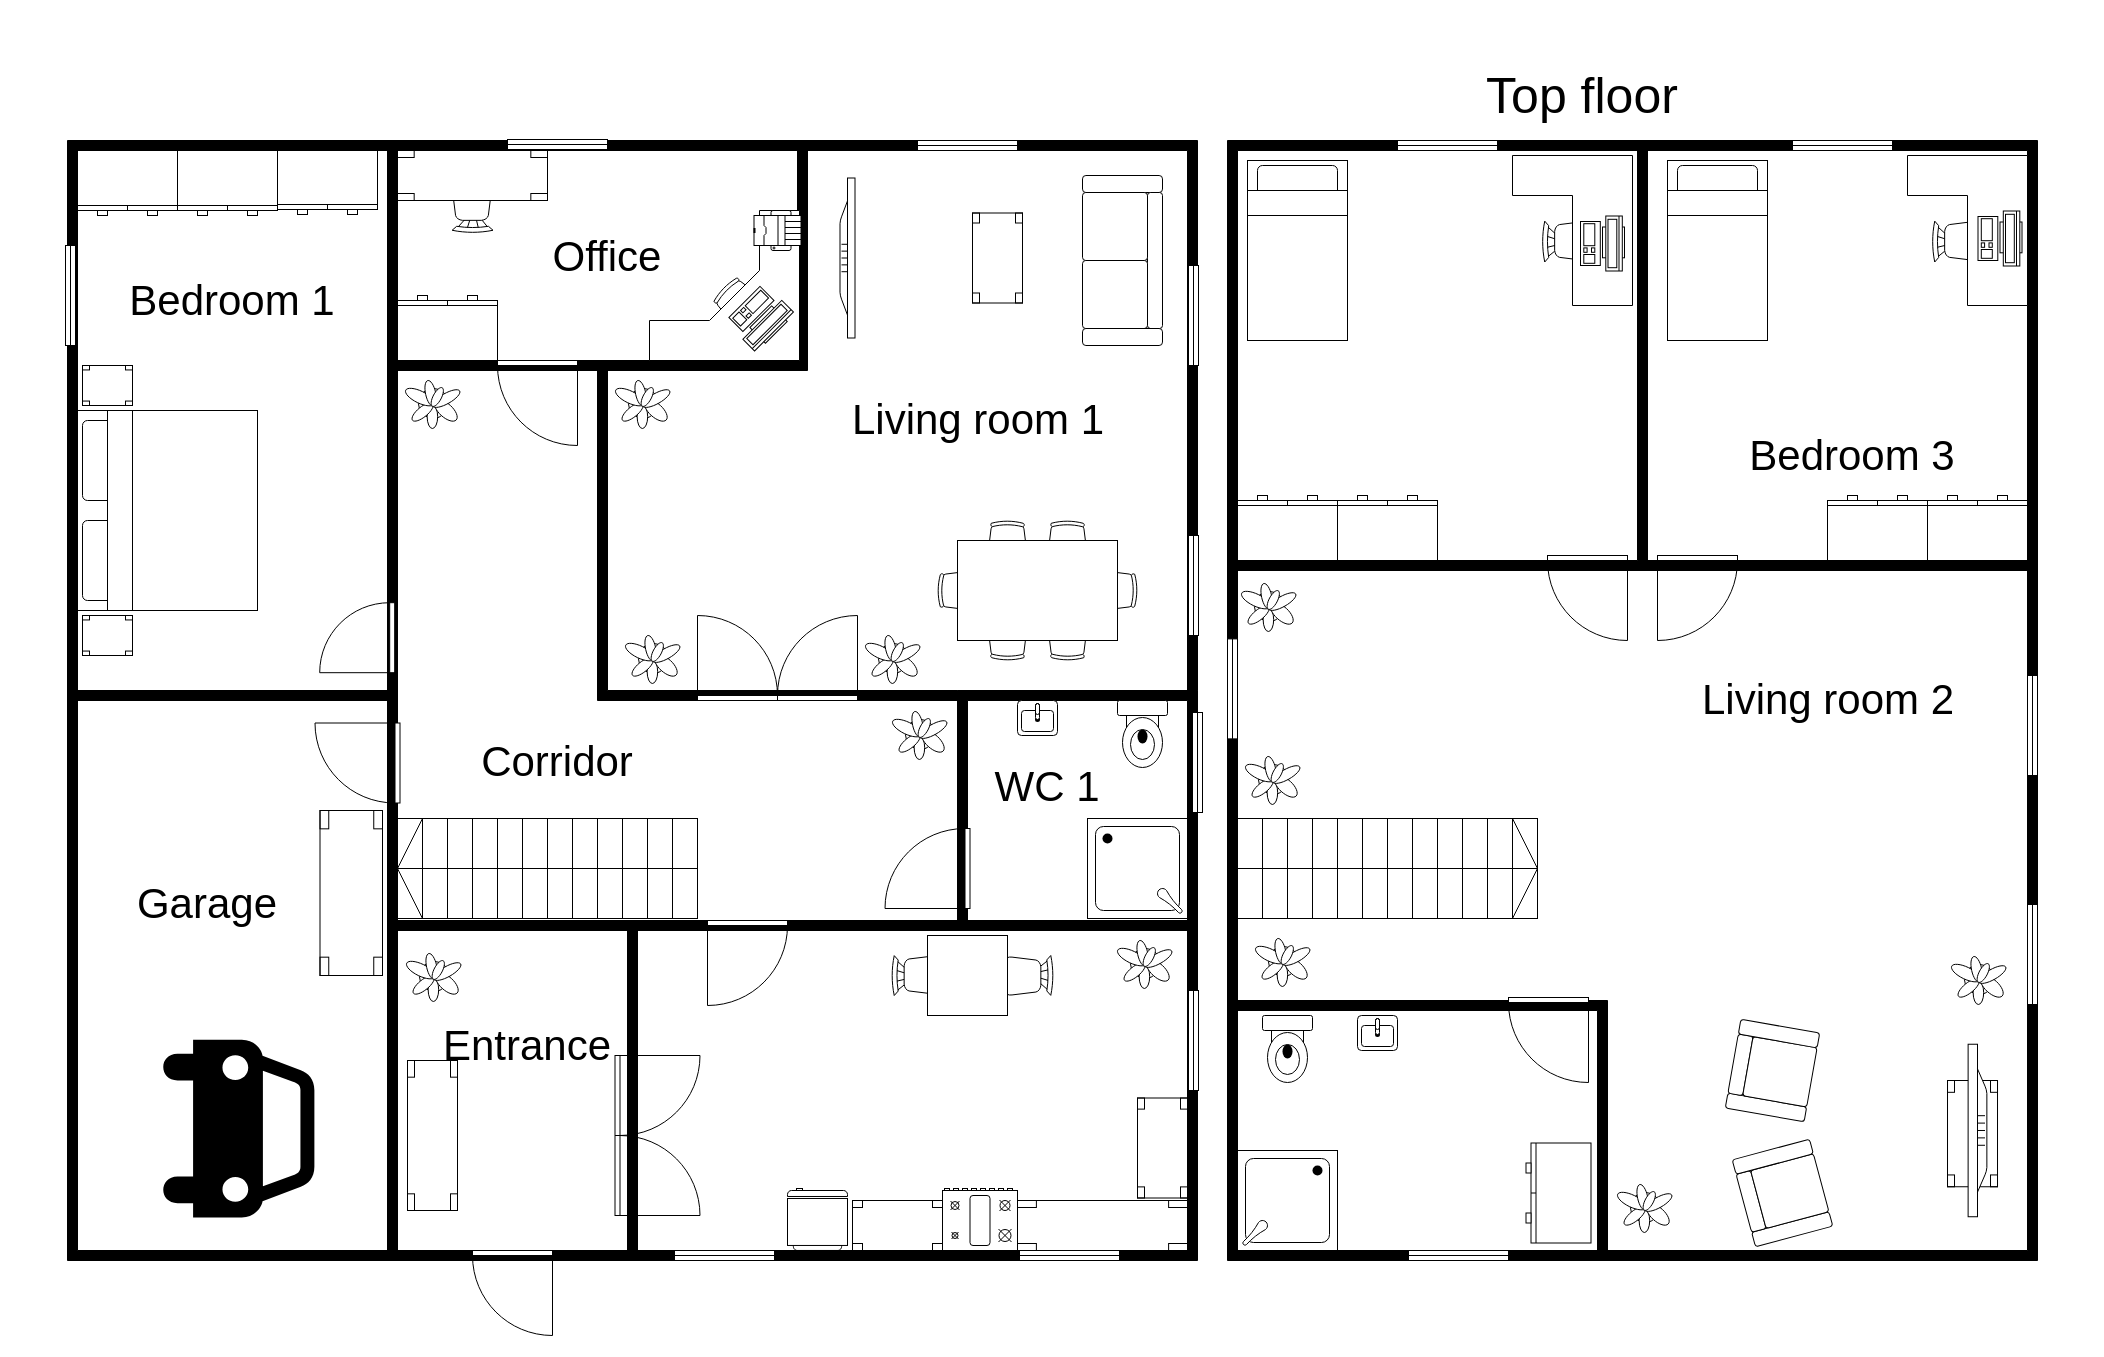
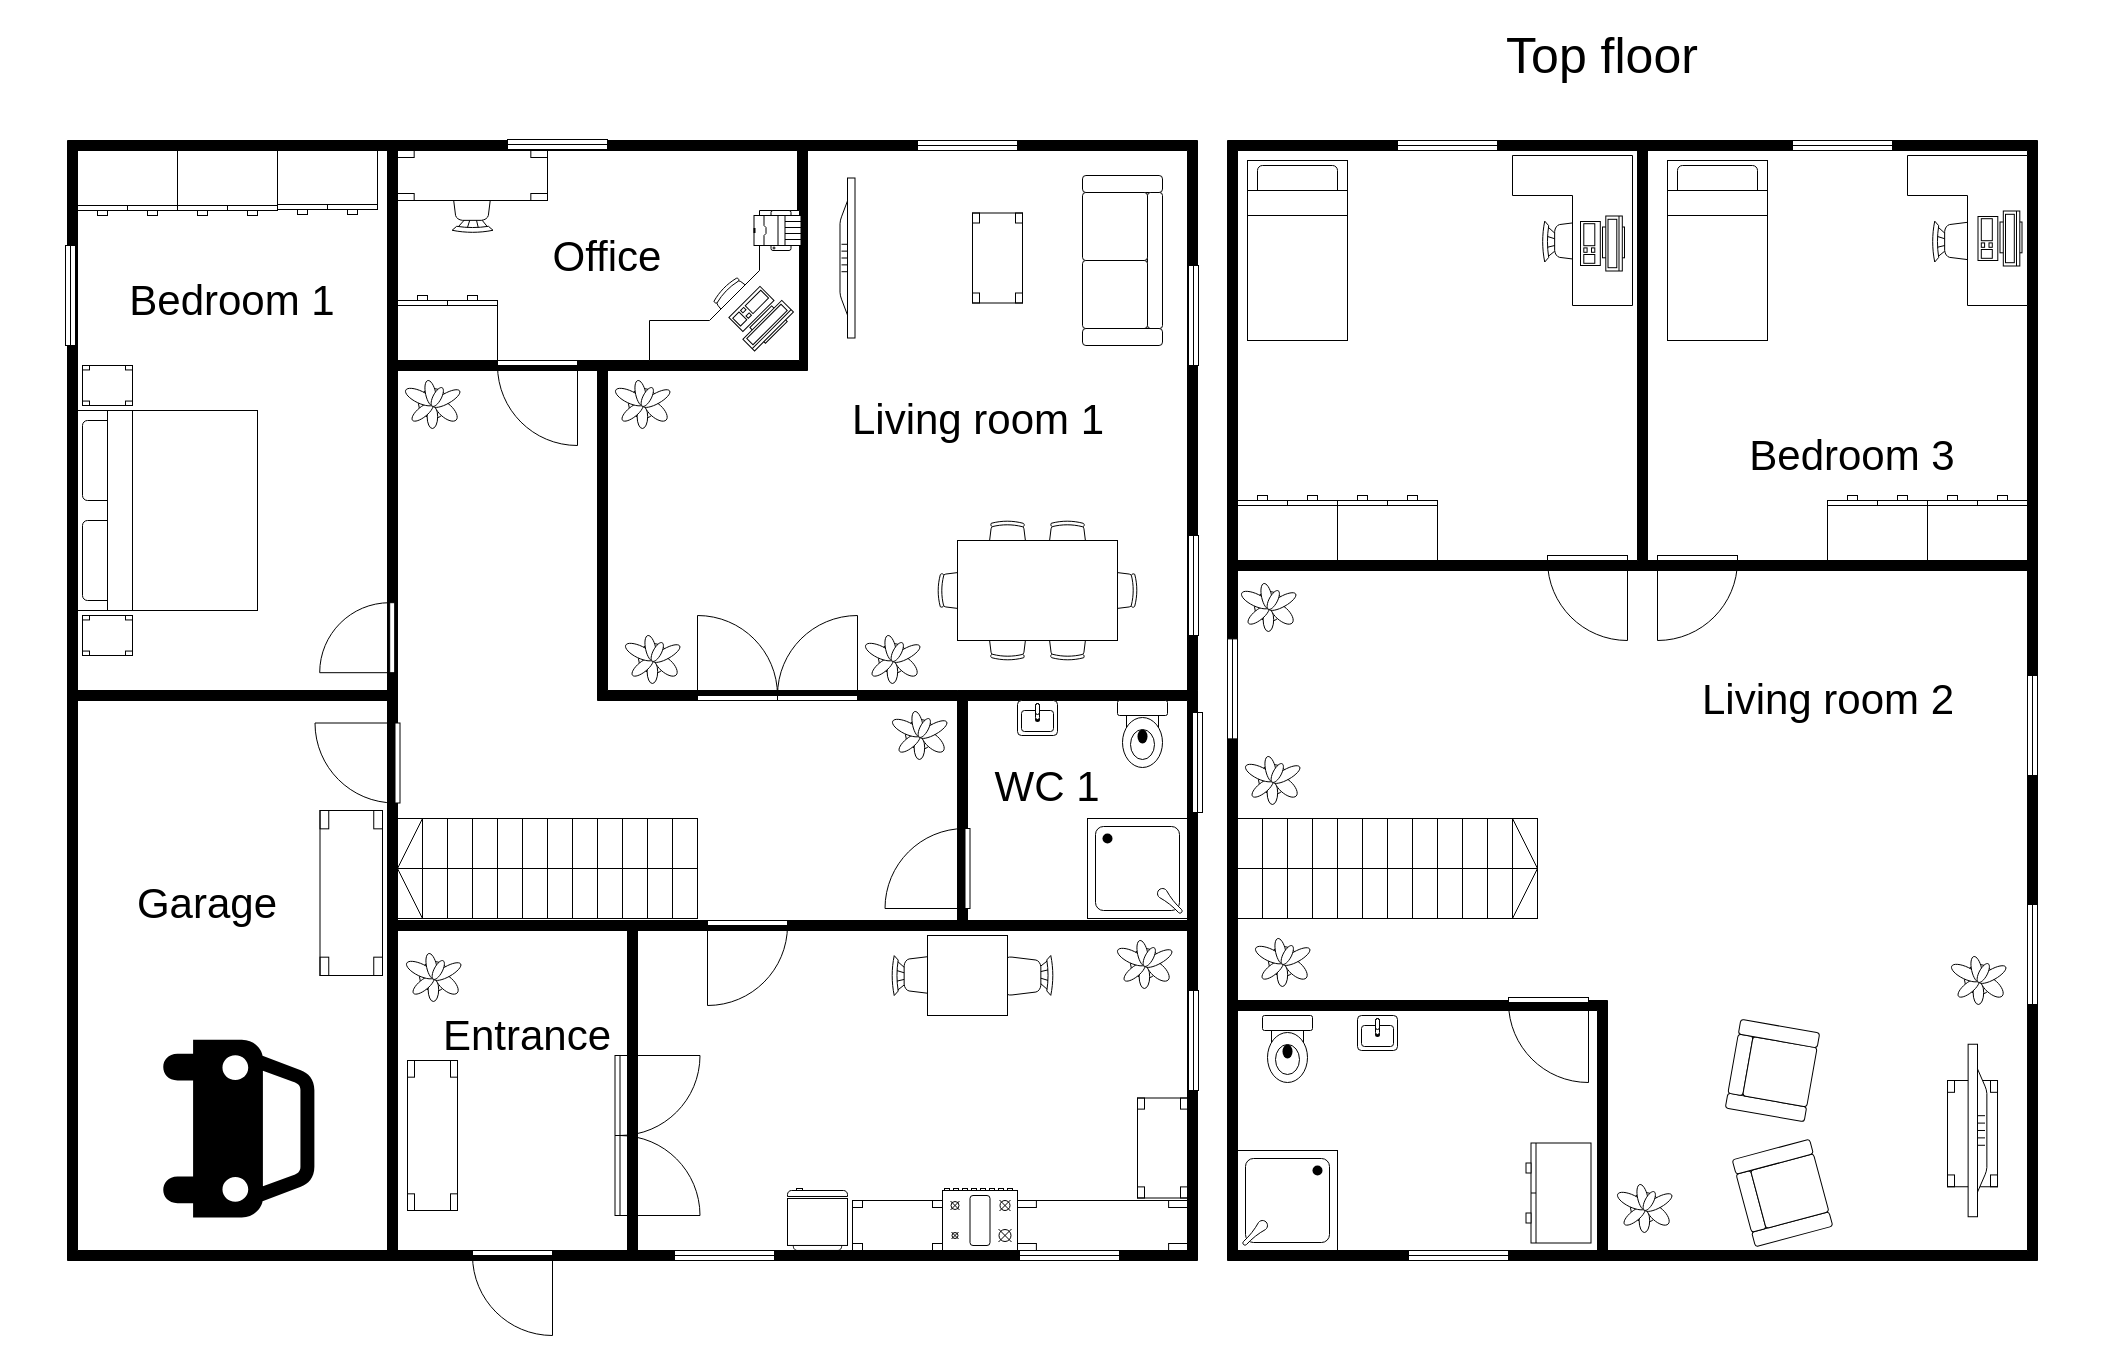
(1583, 96) -> (1603, 56)
(558, 763) -> none
(528, 1046) -> (528, 1036)
